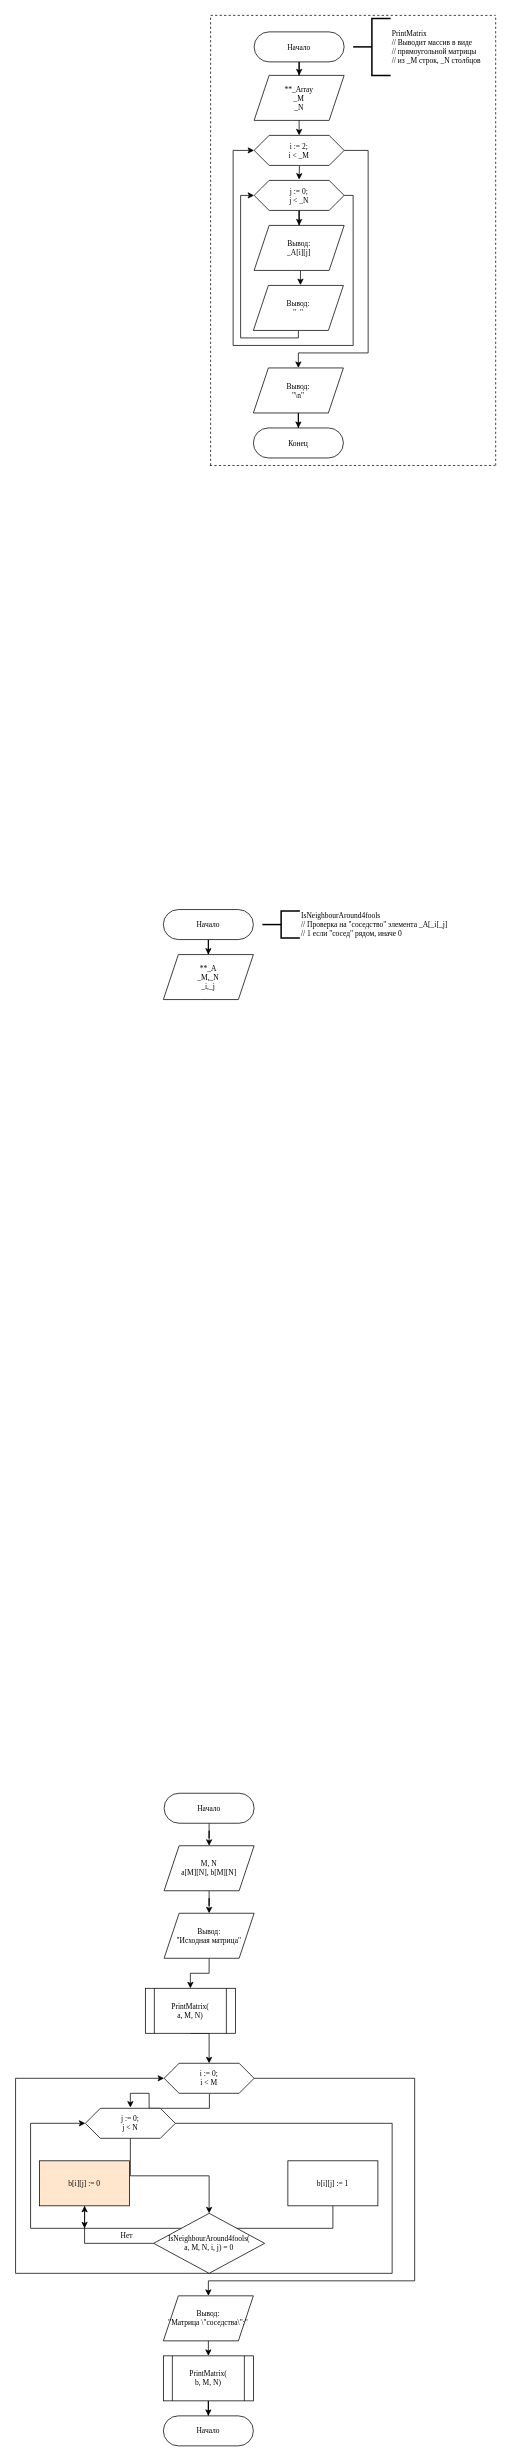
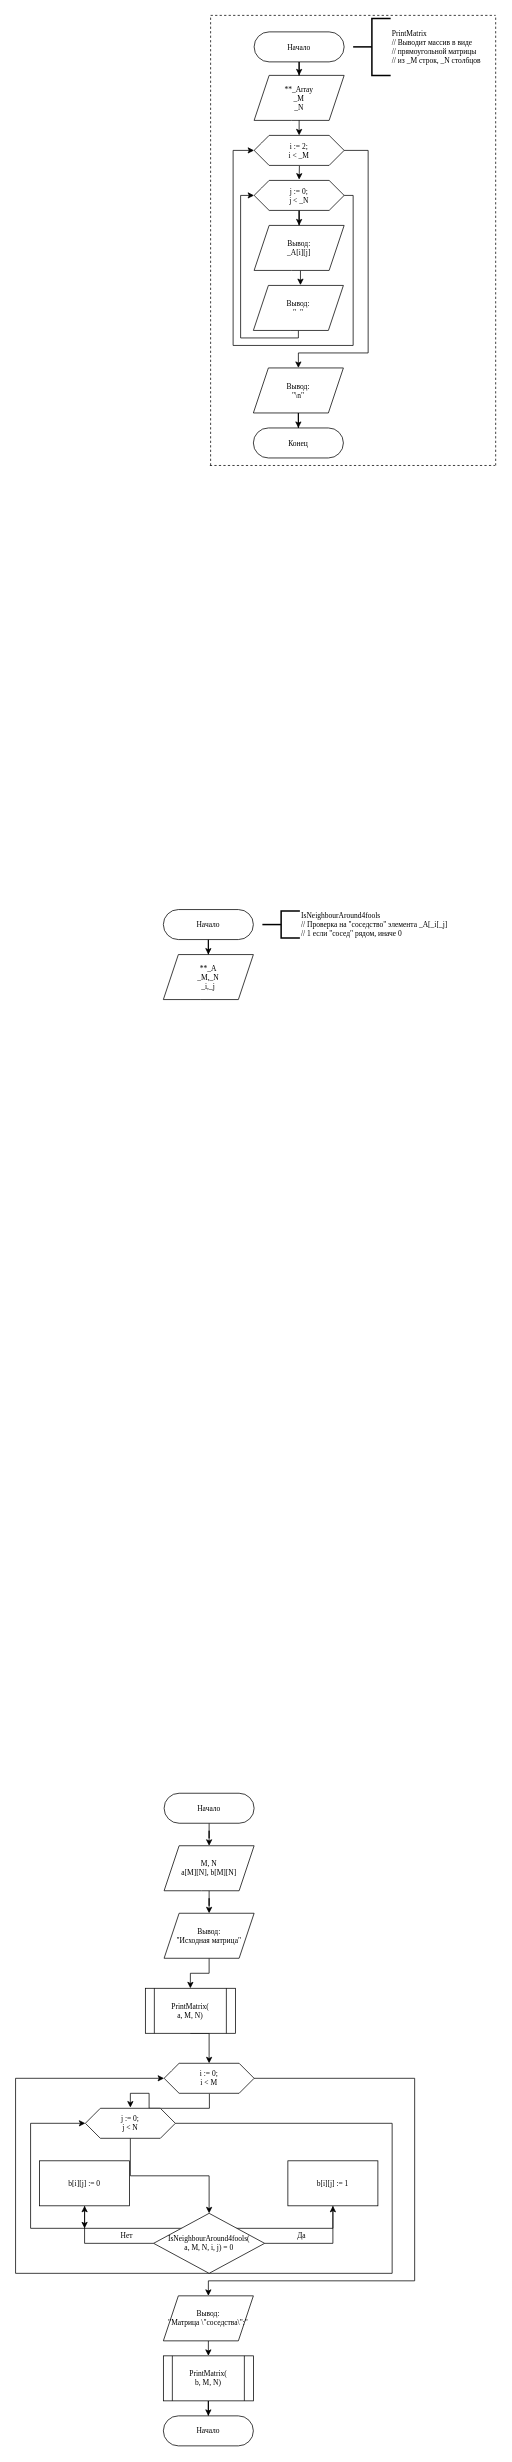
(84, 2183) -> (84, 2183)
none -> (306, 2243)
